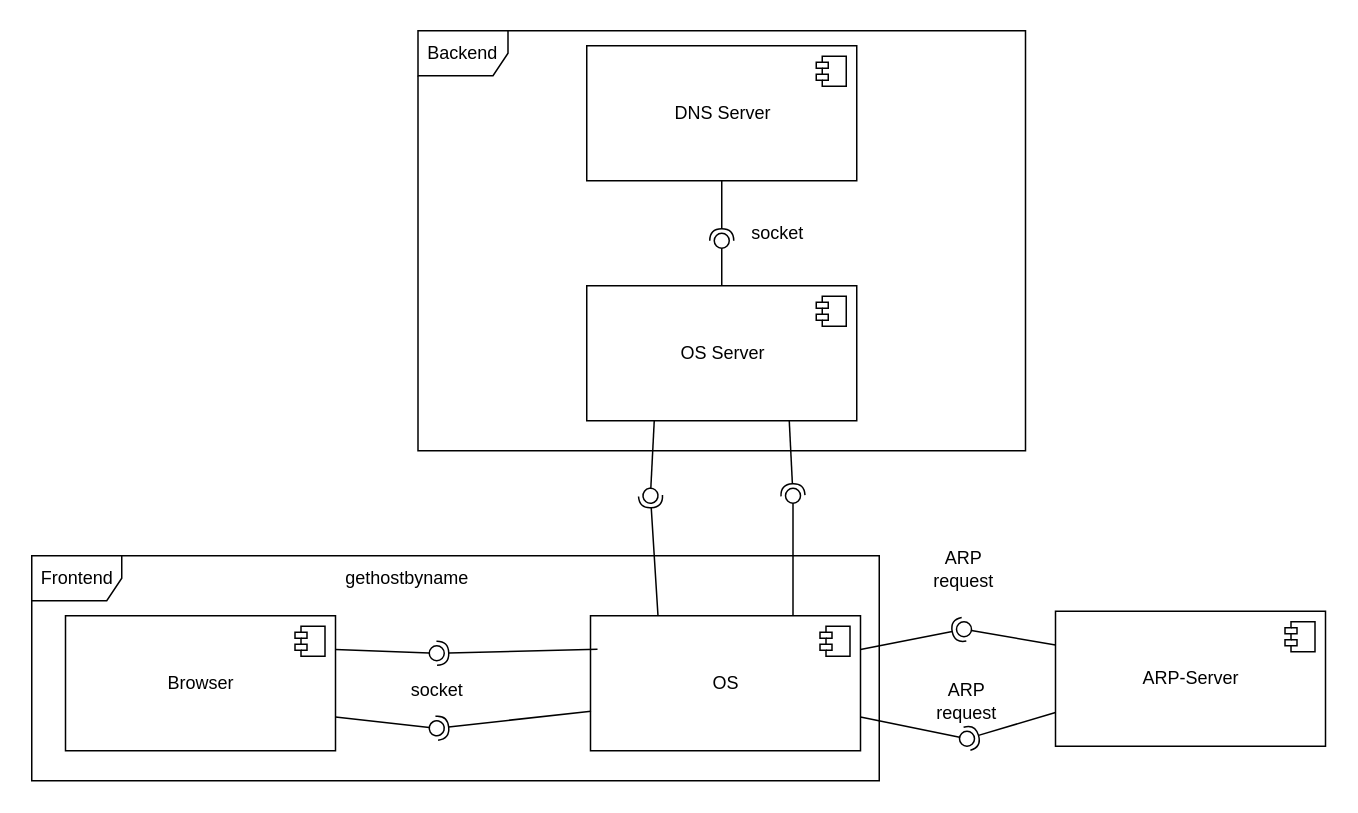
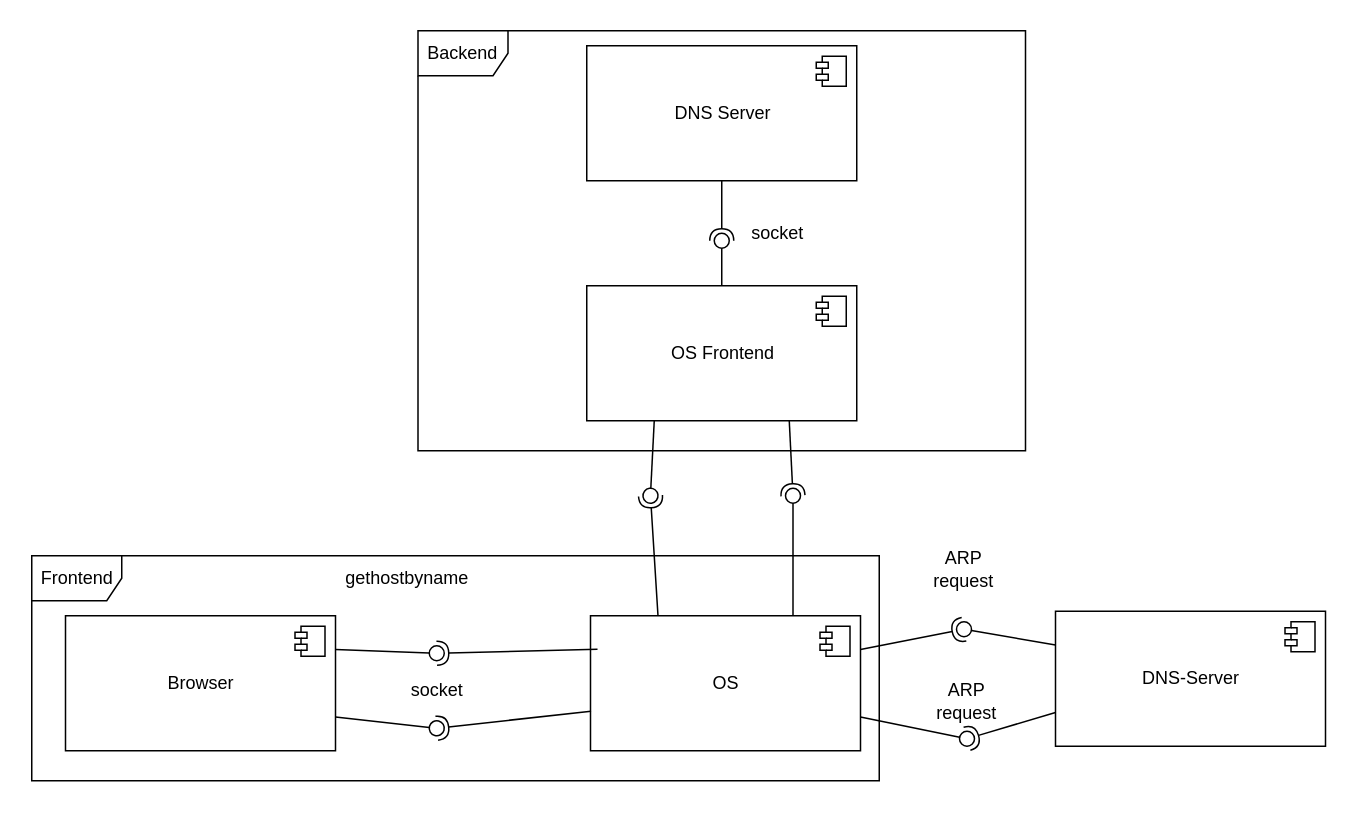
(723, 353) -> (723, 353)
(1191, 679) -> (1191, 679)
